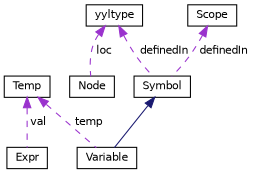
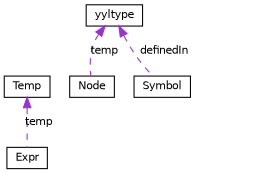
(212, 15) -> none
(103, 51) -> (103, 51)
(37, 122) -> (37, 122)
(107, 158) -> none
